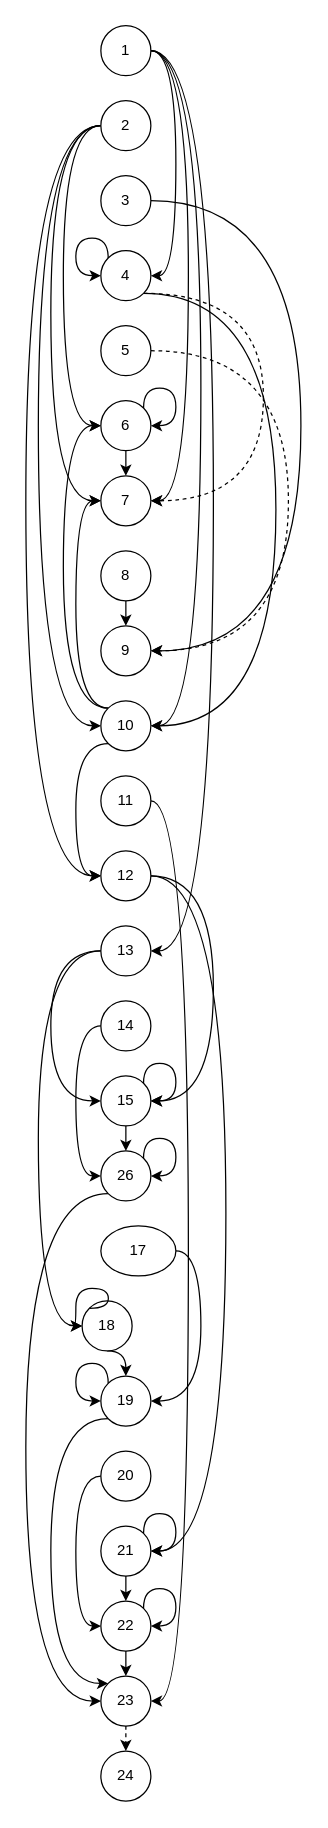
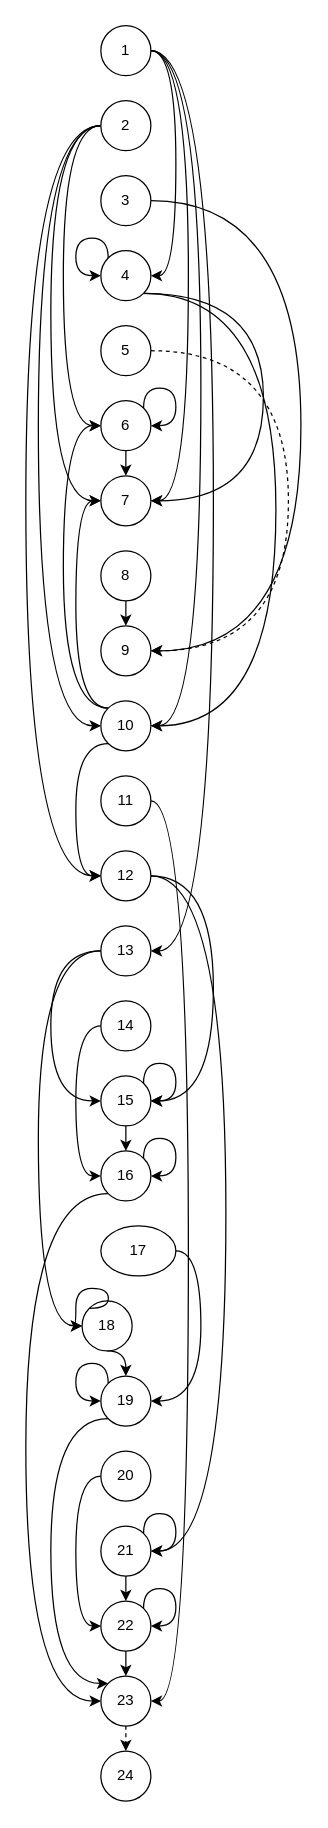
(235, 477) -> (235, 477)
(126, 1176) -> (126, 1176)
